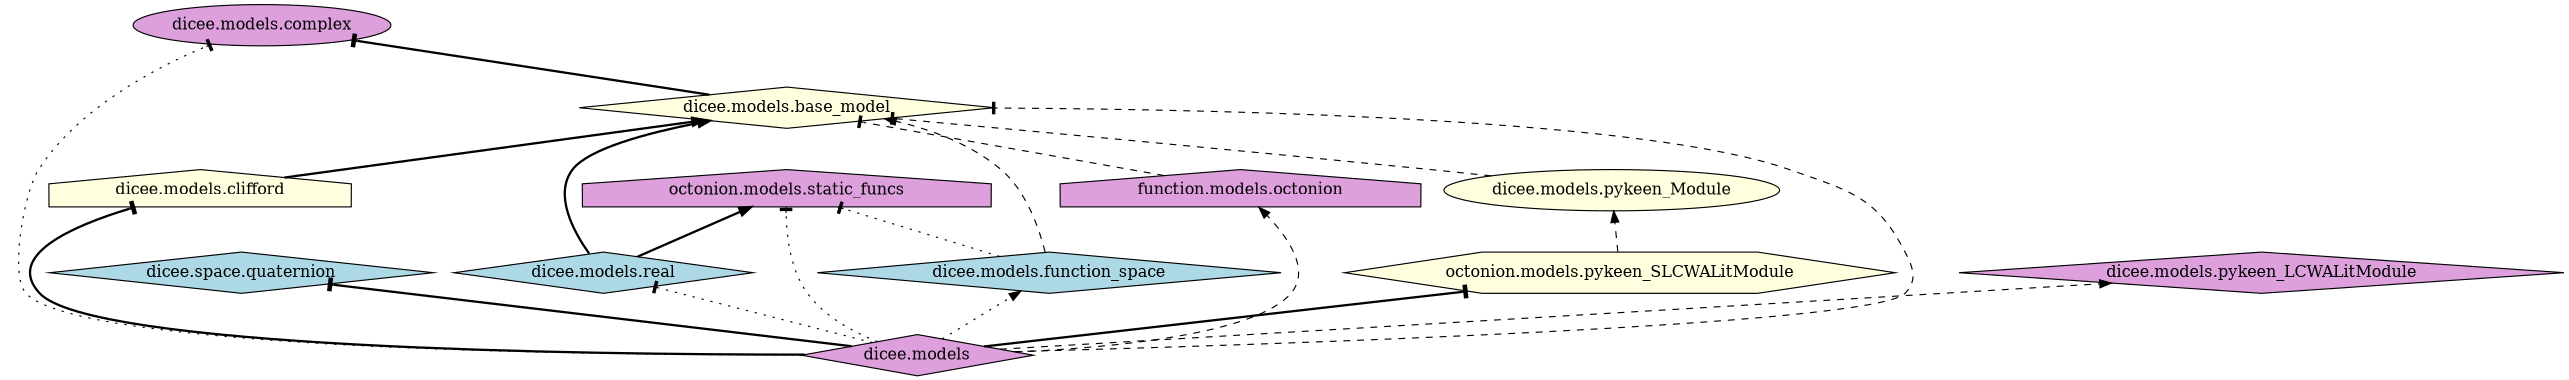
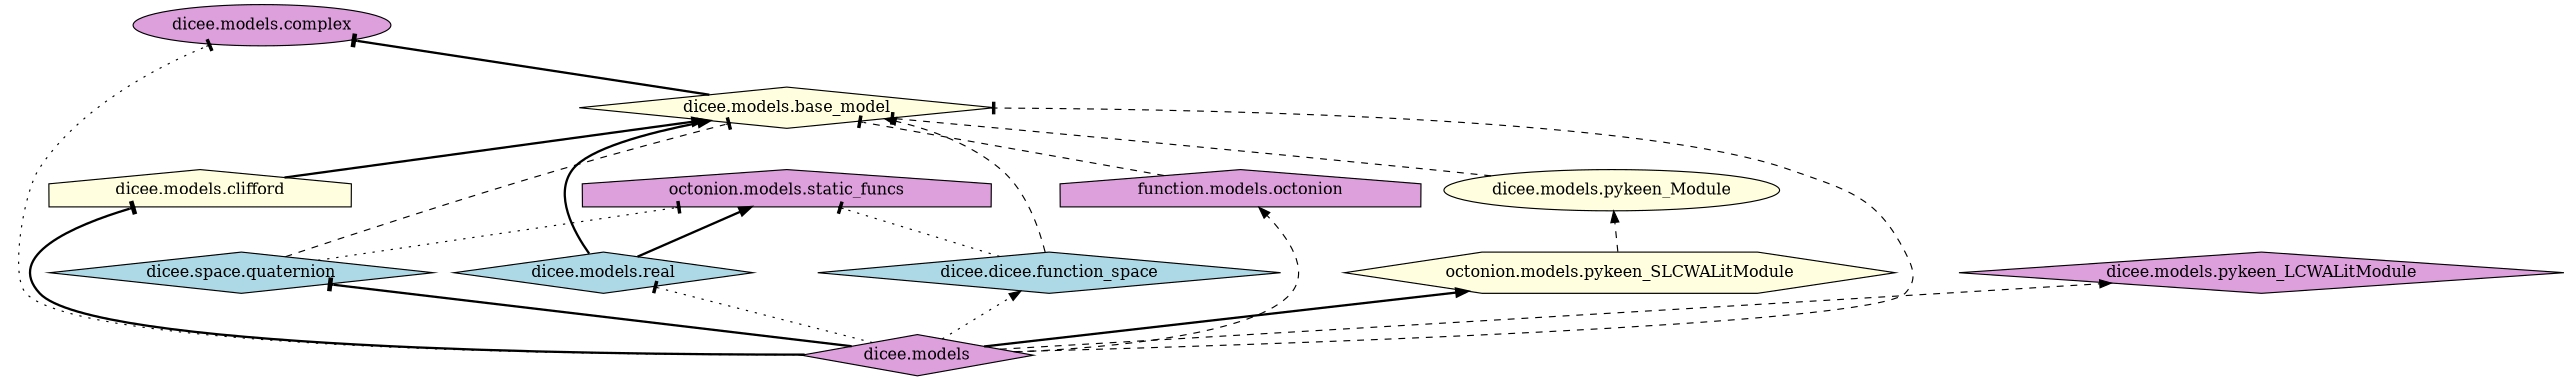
none -> (504, 186)
(1049, 273) -> (1049, 273)
(808, 294) -> (497, 234)
(1211, 321) -> (1211, 321)
